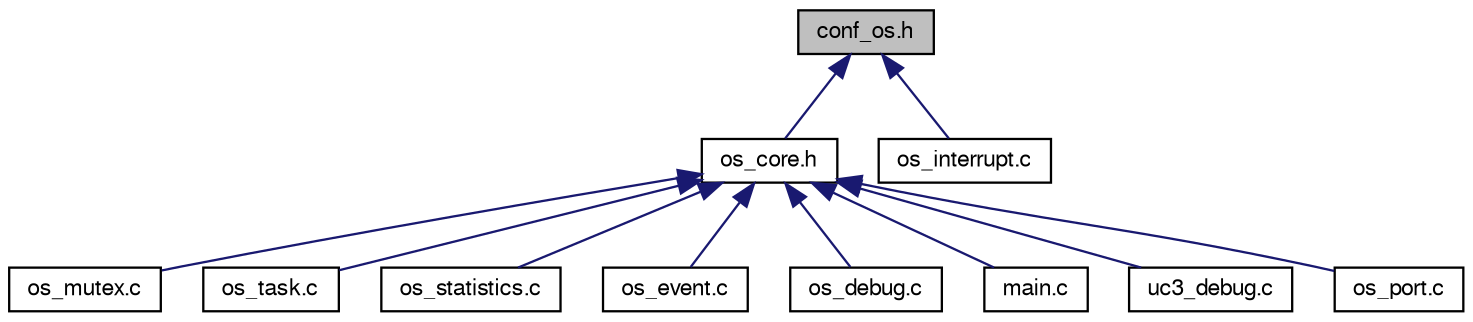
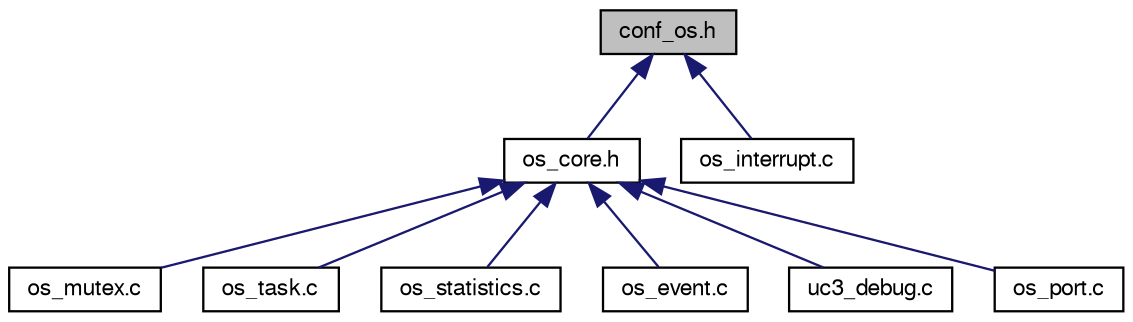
(866, 289) -> none
(1036, 289) -> none
